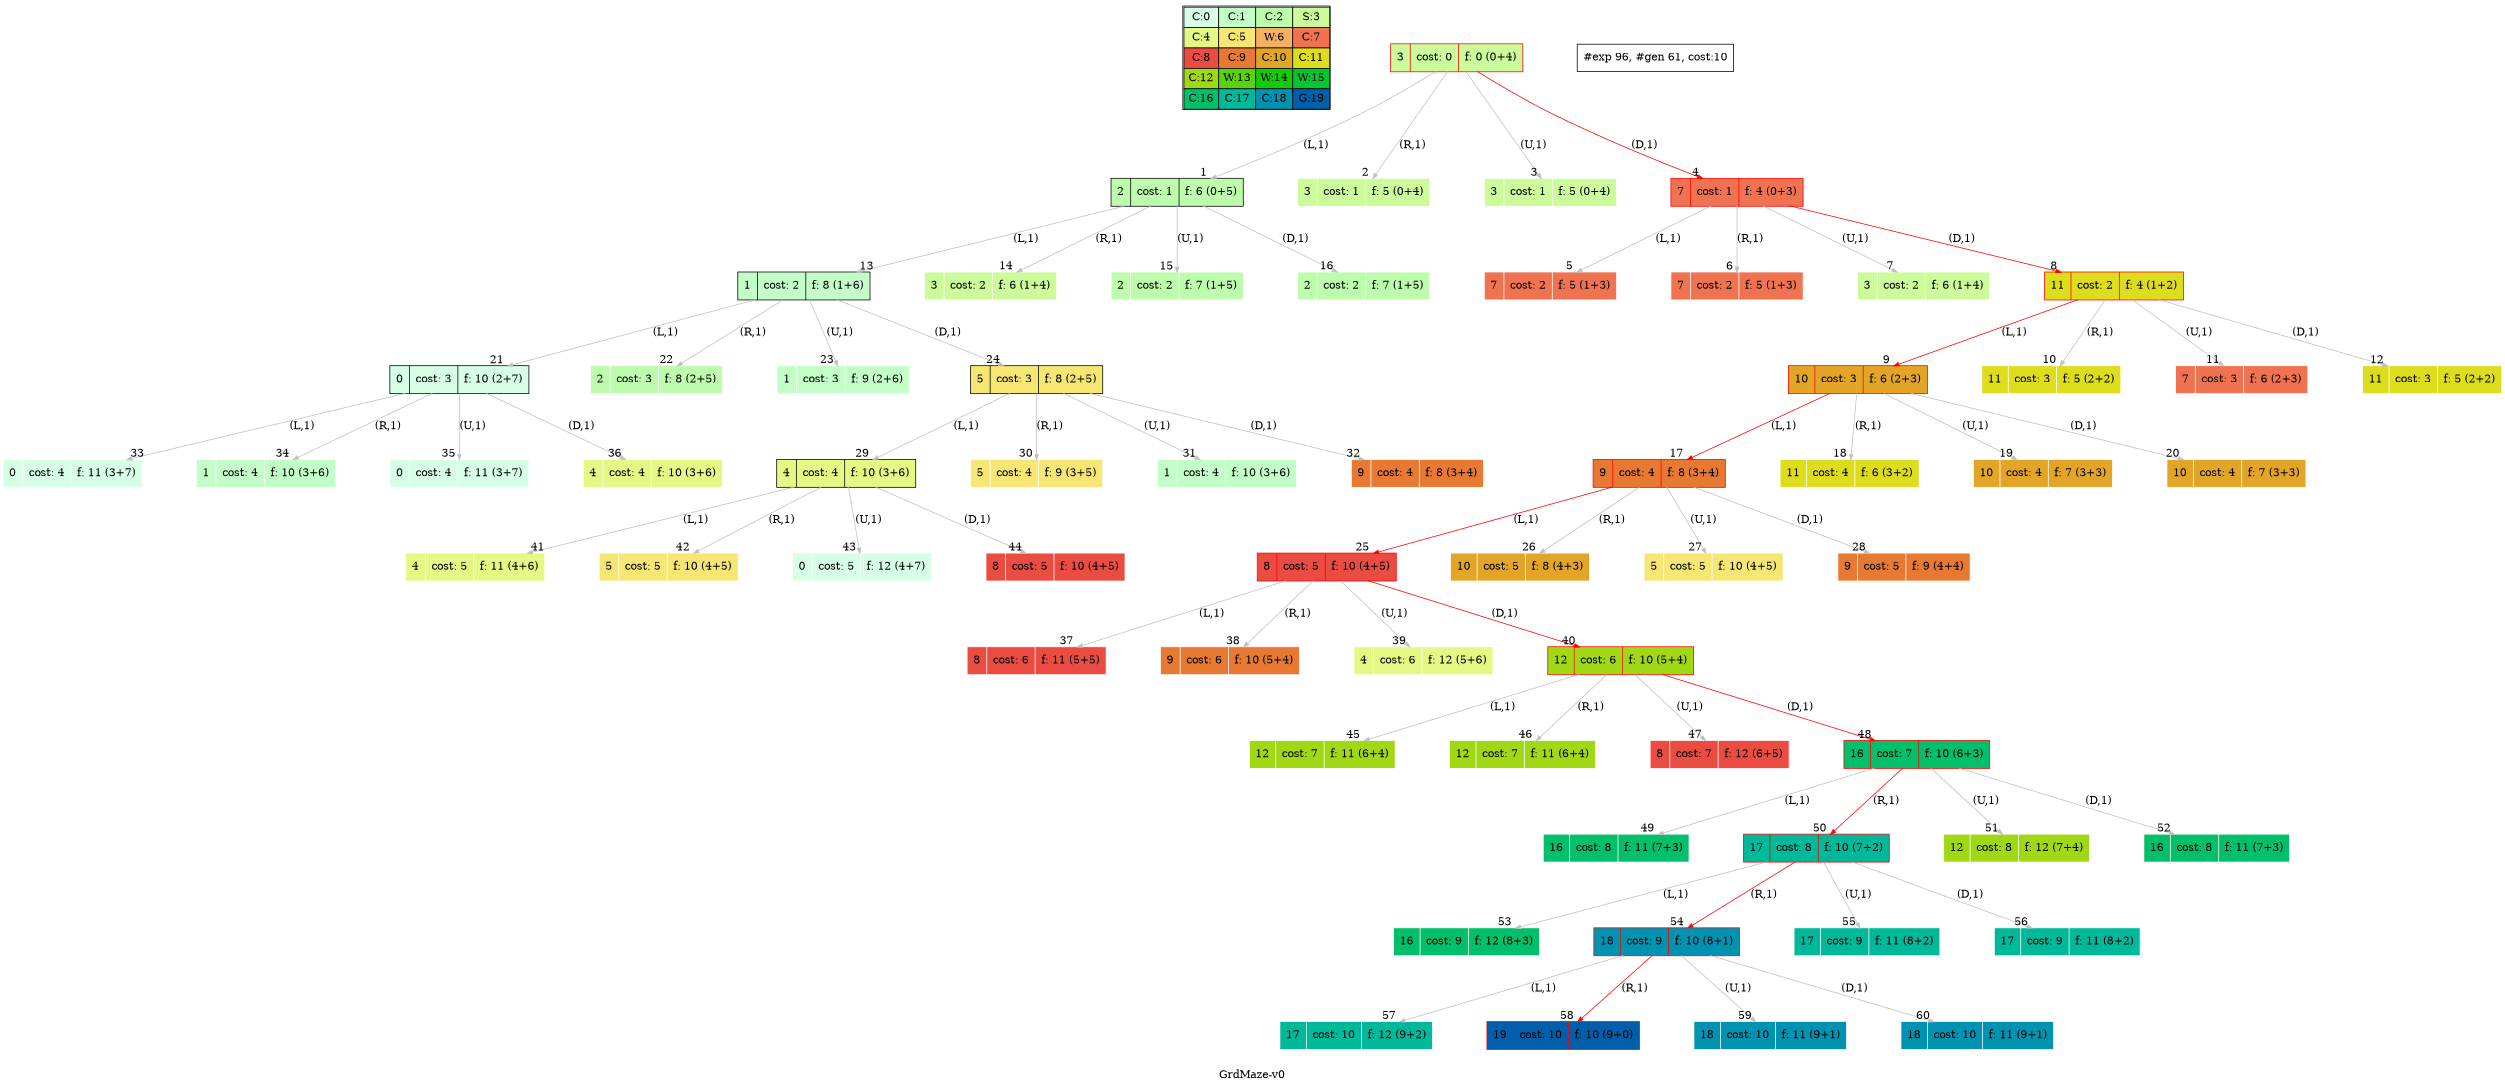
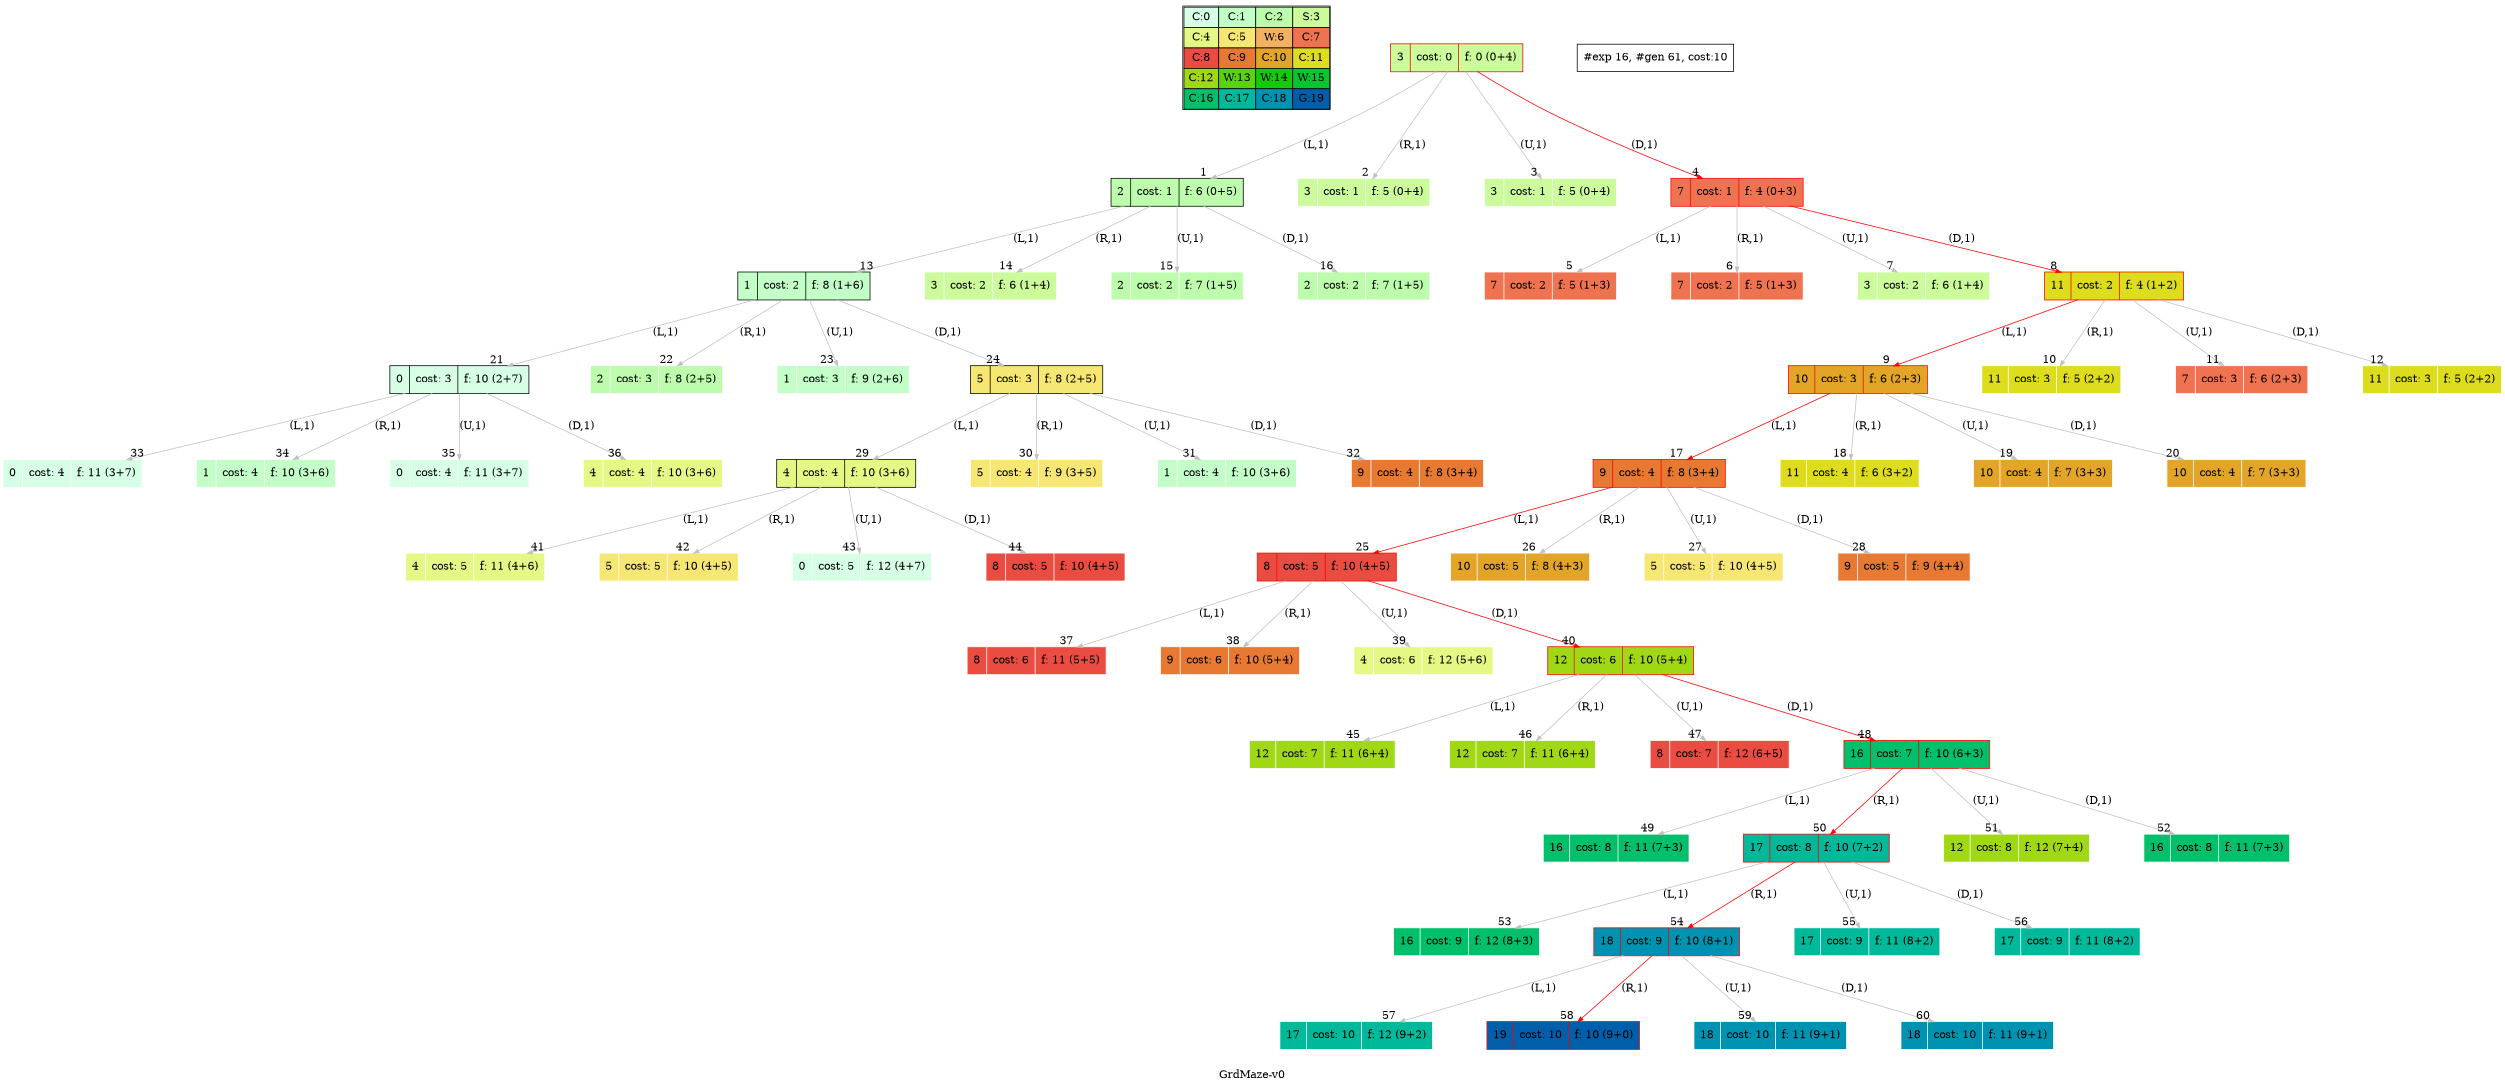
(1655, 58) -> (1655, 58)
